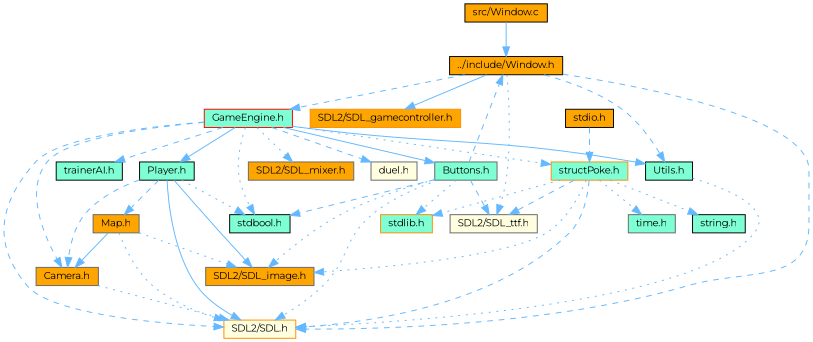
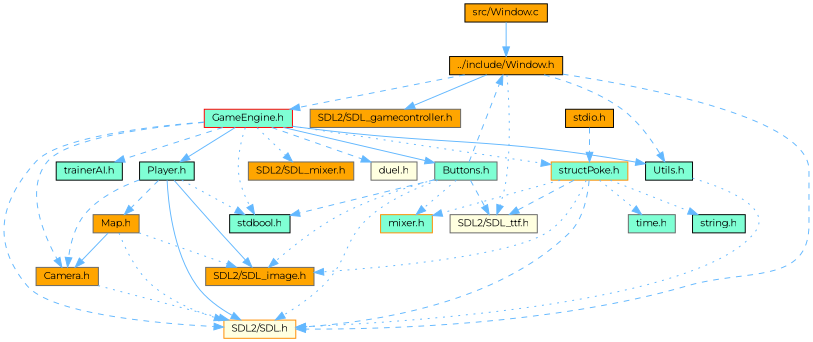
(385, 118) -> (385, 118)
(406, 224) -> (406, 224)
